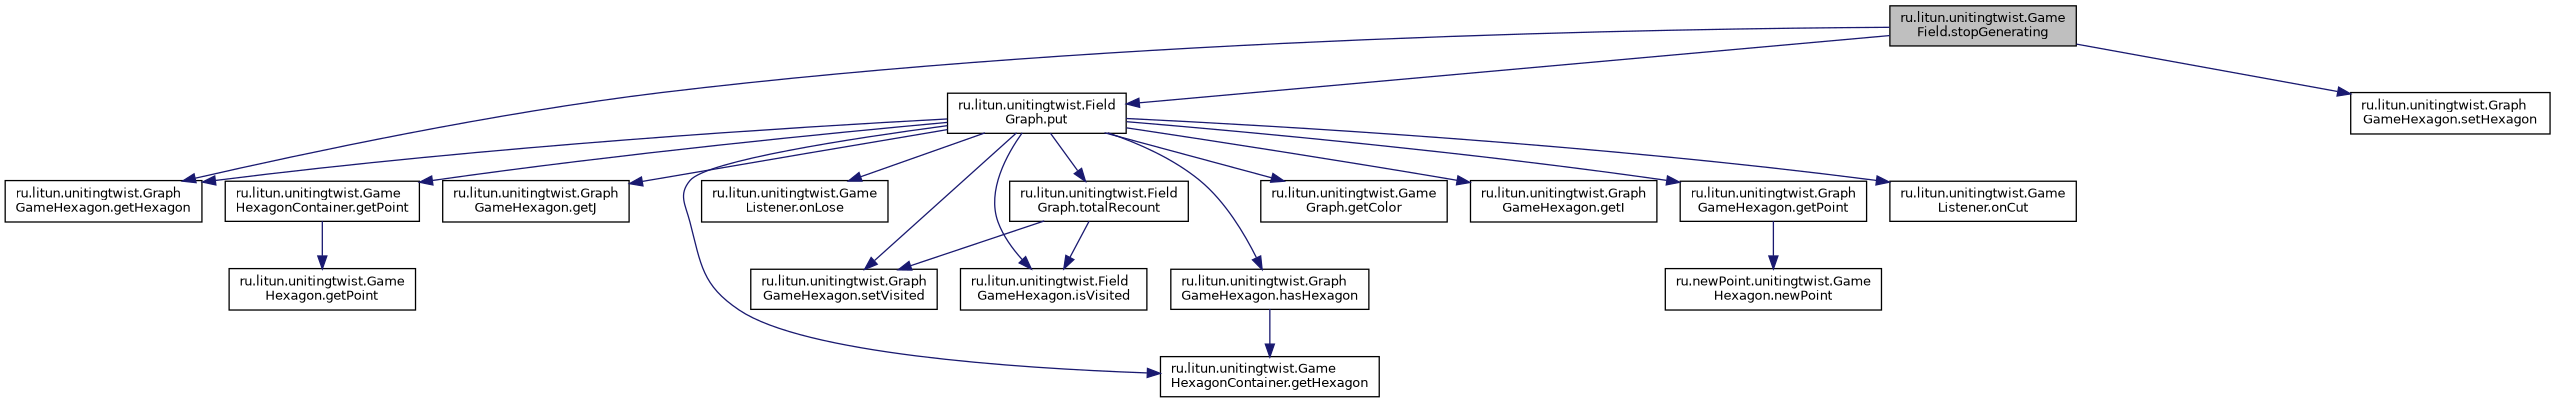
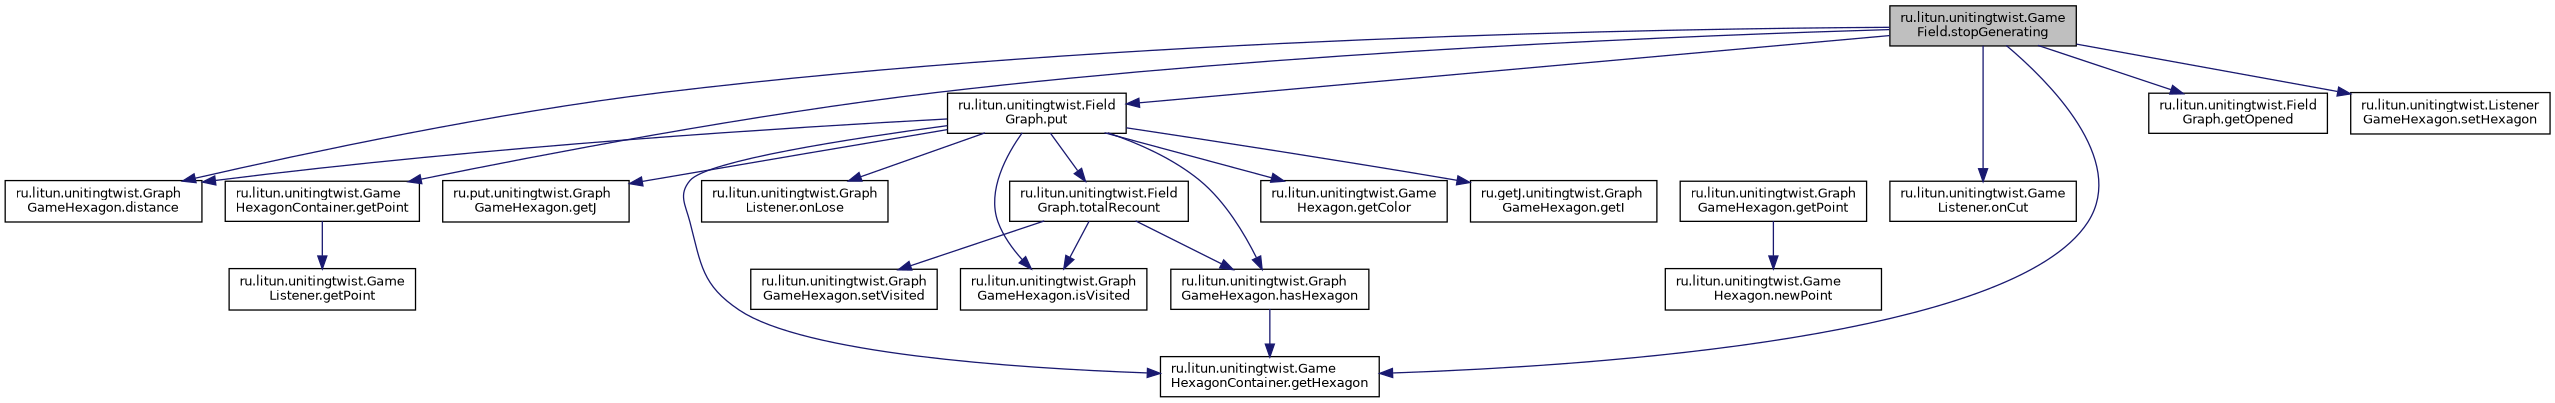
none -> (2238, 113)
(2450, 113) -> (2450, 113)
(1502, 143) -> (1983, 107)
(1397, 147) -> none
(690, 148) -> (1152, 71)
(946, 197) -> none
(104, 201) -> (104, 201)
(536, 201) -> (536, 201)
(795, 201) -> (795, 201)
(1354, 201) -> (1354, 201)
(1564, 201) -> (1564, 201)
none -> (1179, 242)
(322, 289) -> (322, 289)
(1054, 289) -> (1054, 289)
(1773, 289) -> (1773, 289)
none -> (1858, 325)
